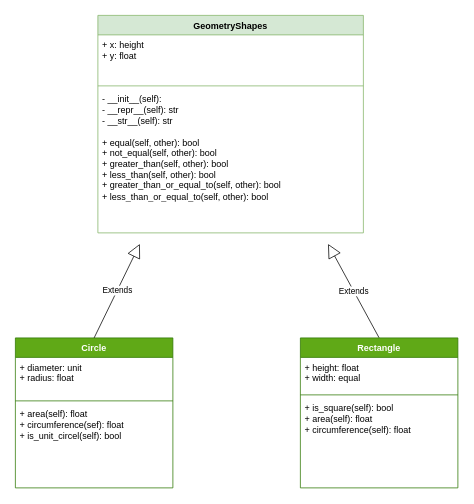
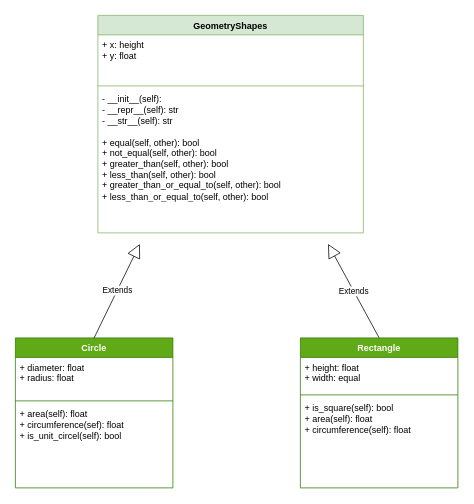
(54, 373) -> (57, 373)
